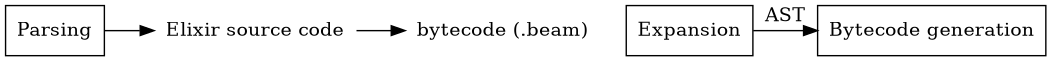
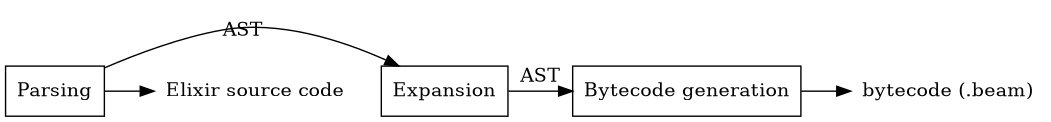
none -> (245, 28)
(374, 31) -> (819, 91)
